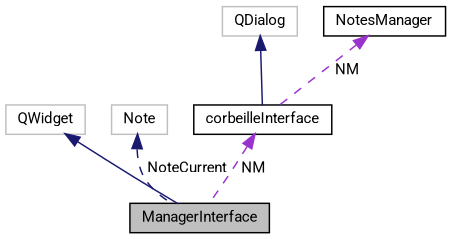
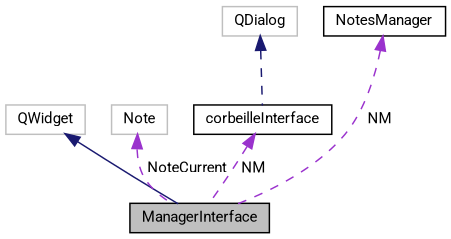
(318, 75) -> (332, 148)
(262, 78) -> (262, 78)
(141, 171) -> (141, 171)
